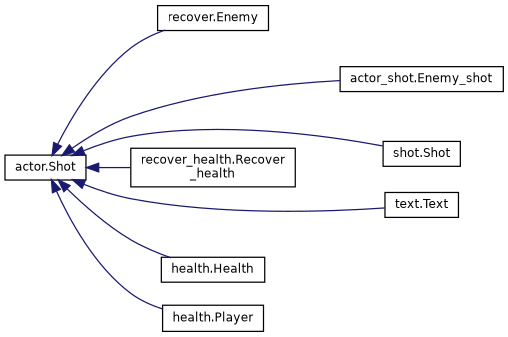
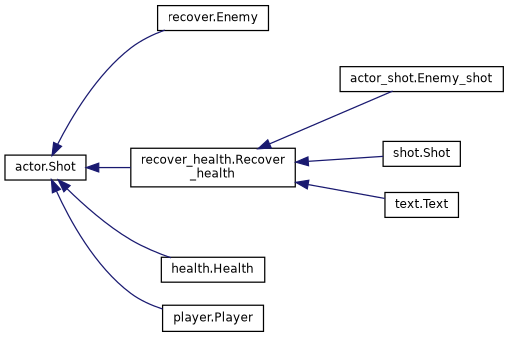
(201, 98) -> (331, 117)
(232, 130) -> (346, 159)
(233, 210) -> (346, 192)
(213, 318) -> (213, 318)
